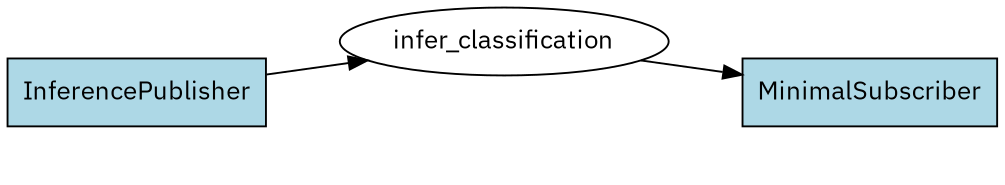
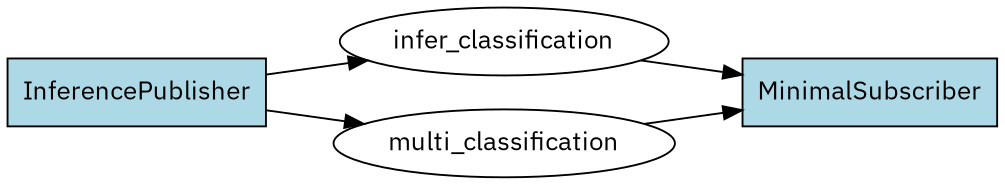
none -> (504, 143)
